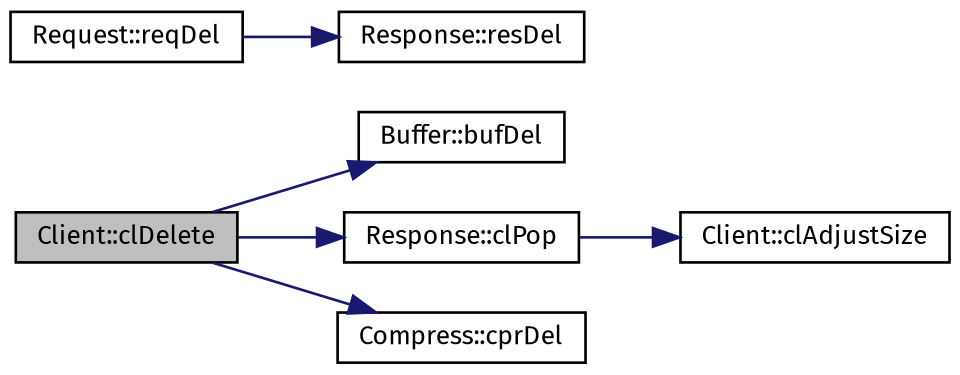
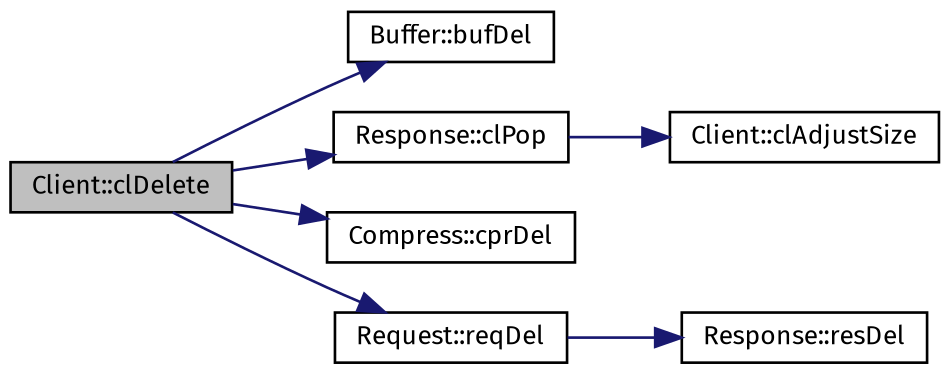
none -> (266, 259)
